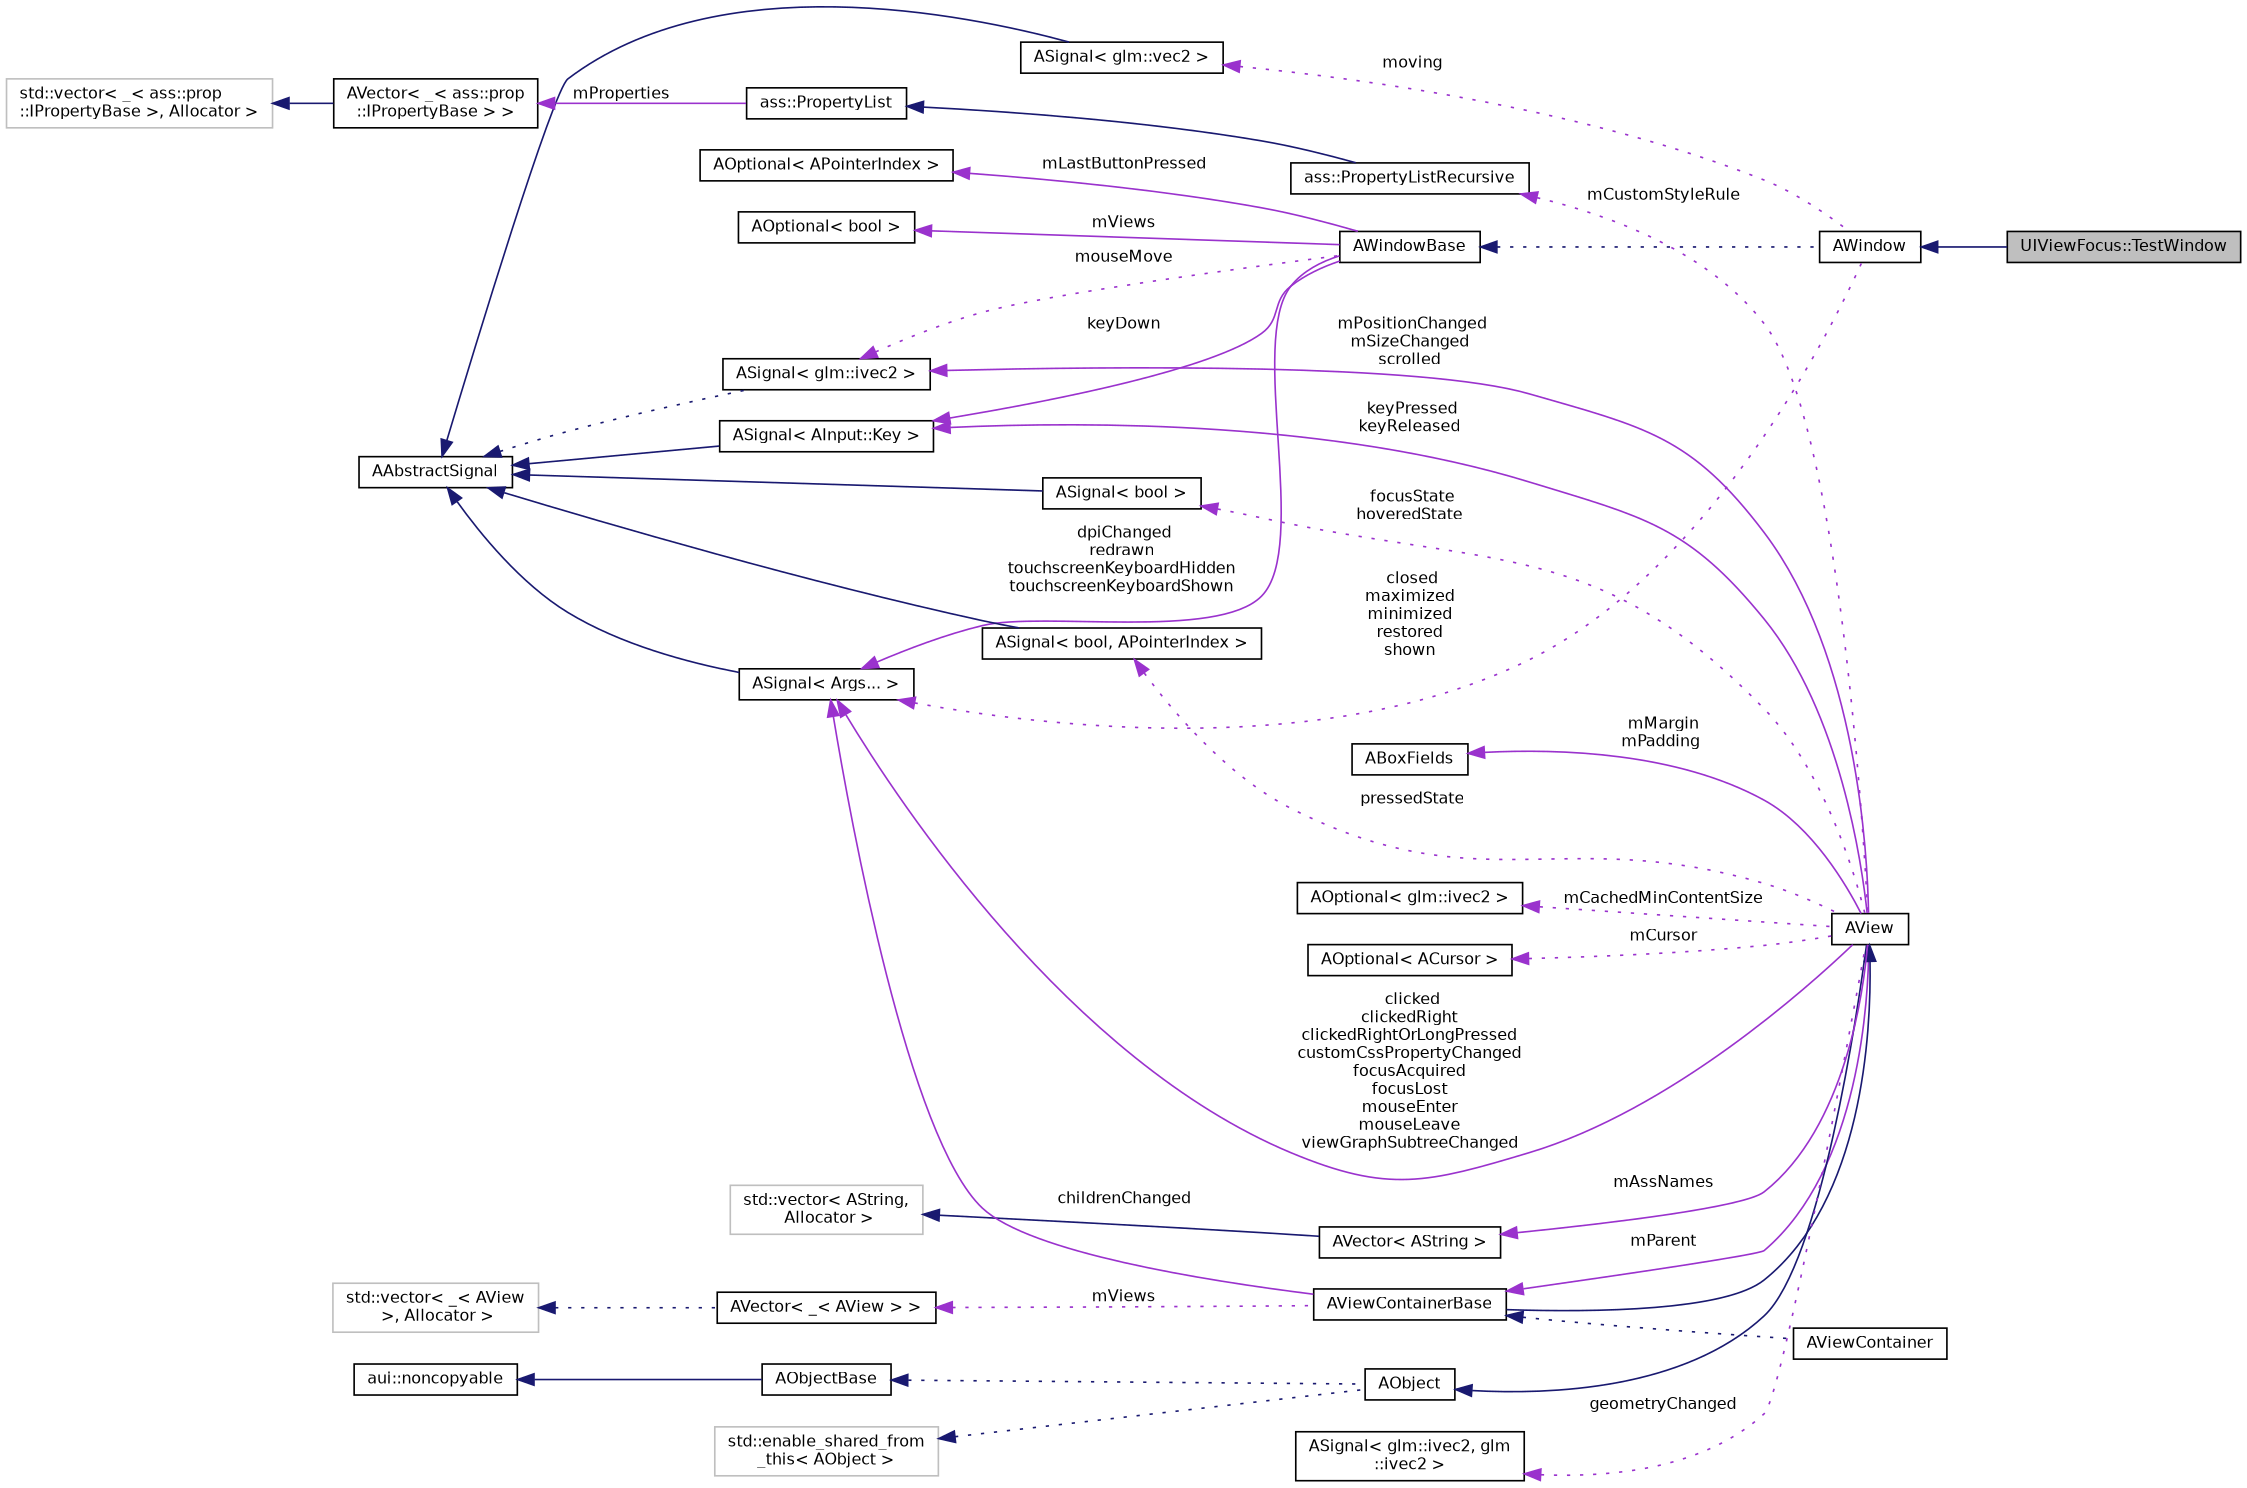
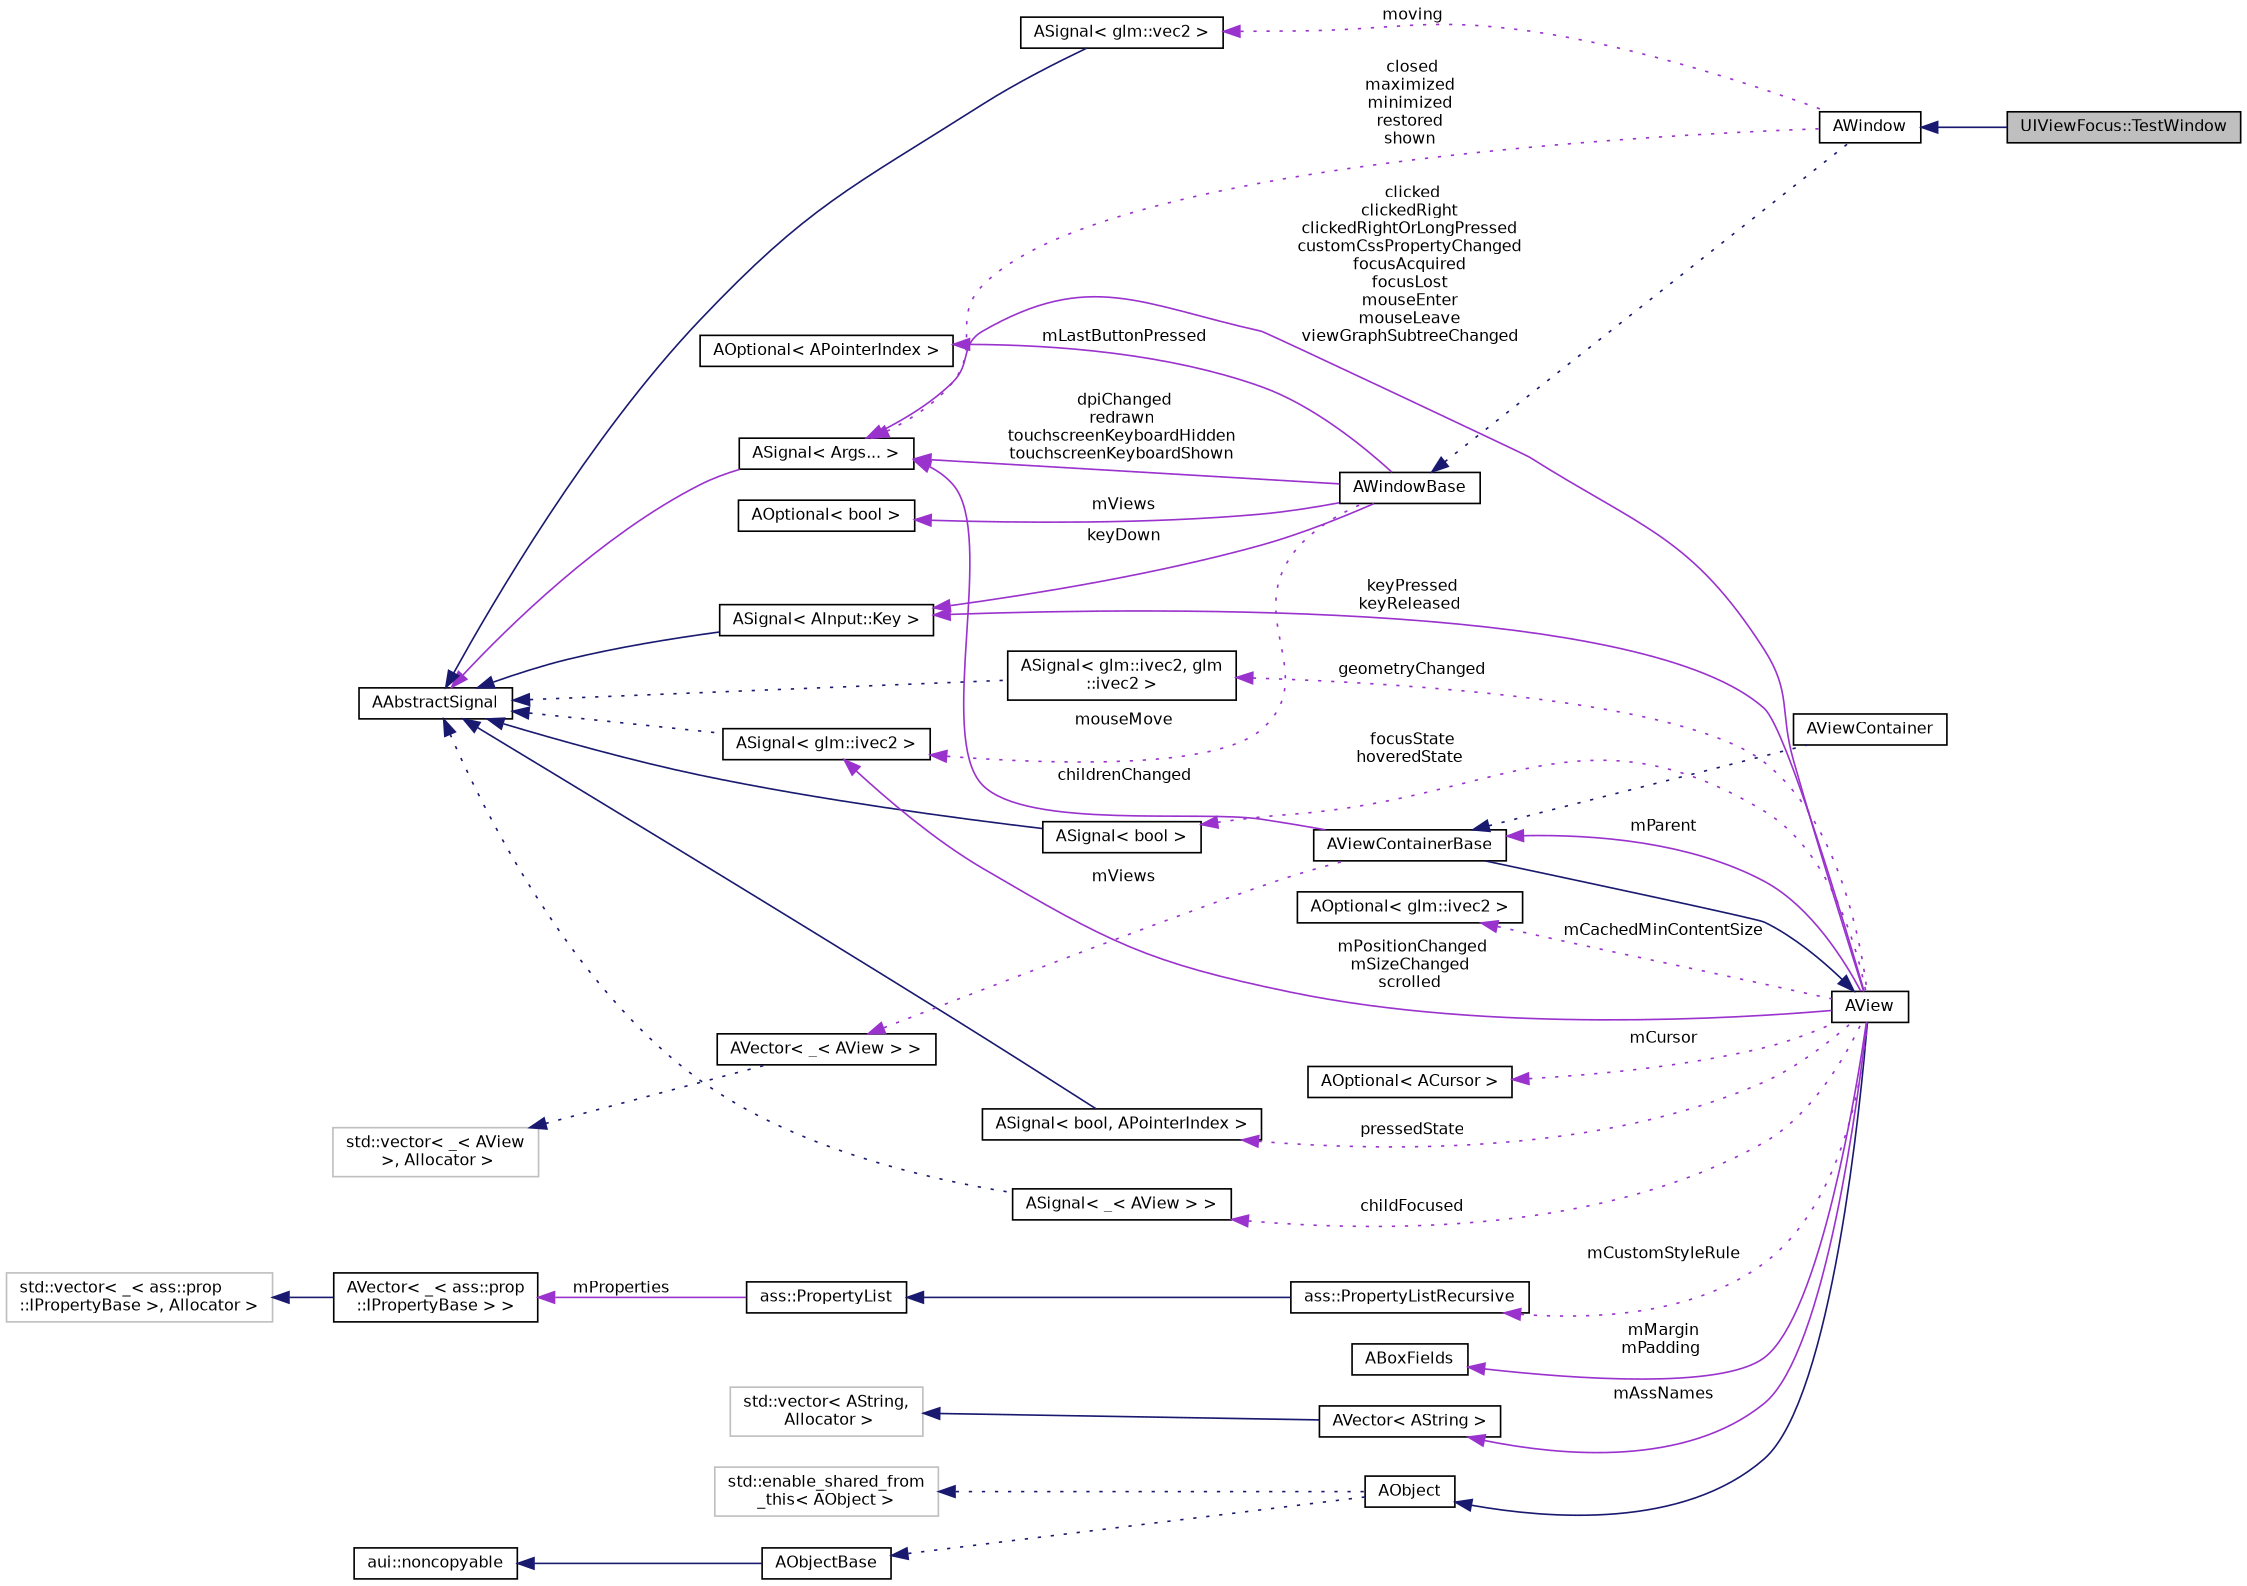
(579, 618) -> (591, 557)
none -> (769, 690)
none -> (1122, 1204)
